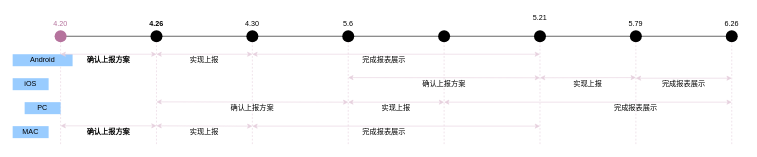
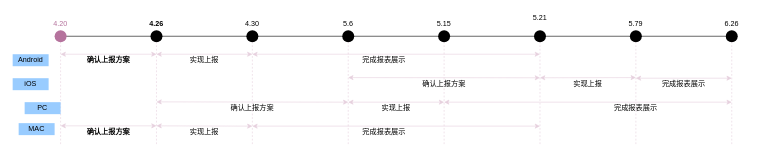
none -> (444, 24)
(42, 60) -> (30, 60)
(30, 132) -> (36, 129)
